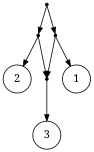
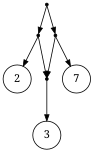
(76, 79) -> (76, 79)
